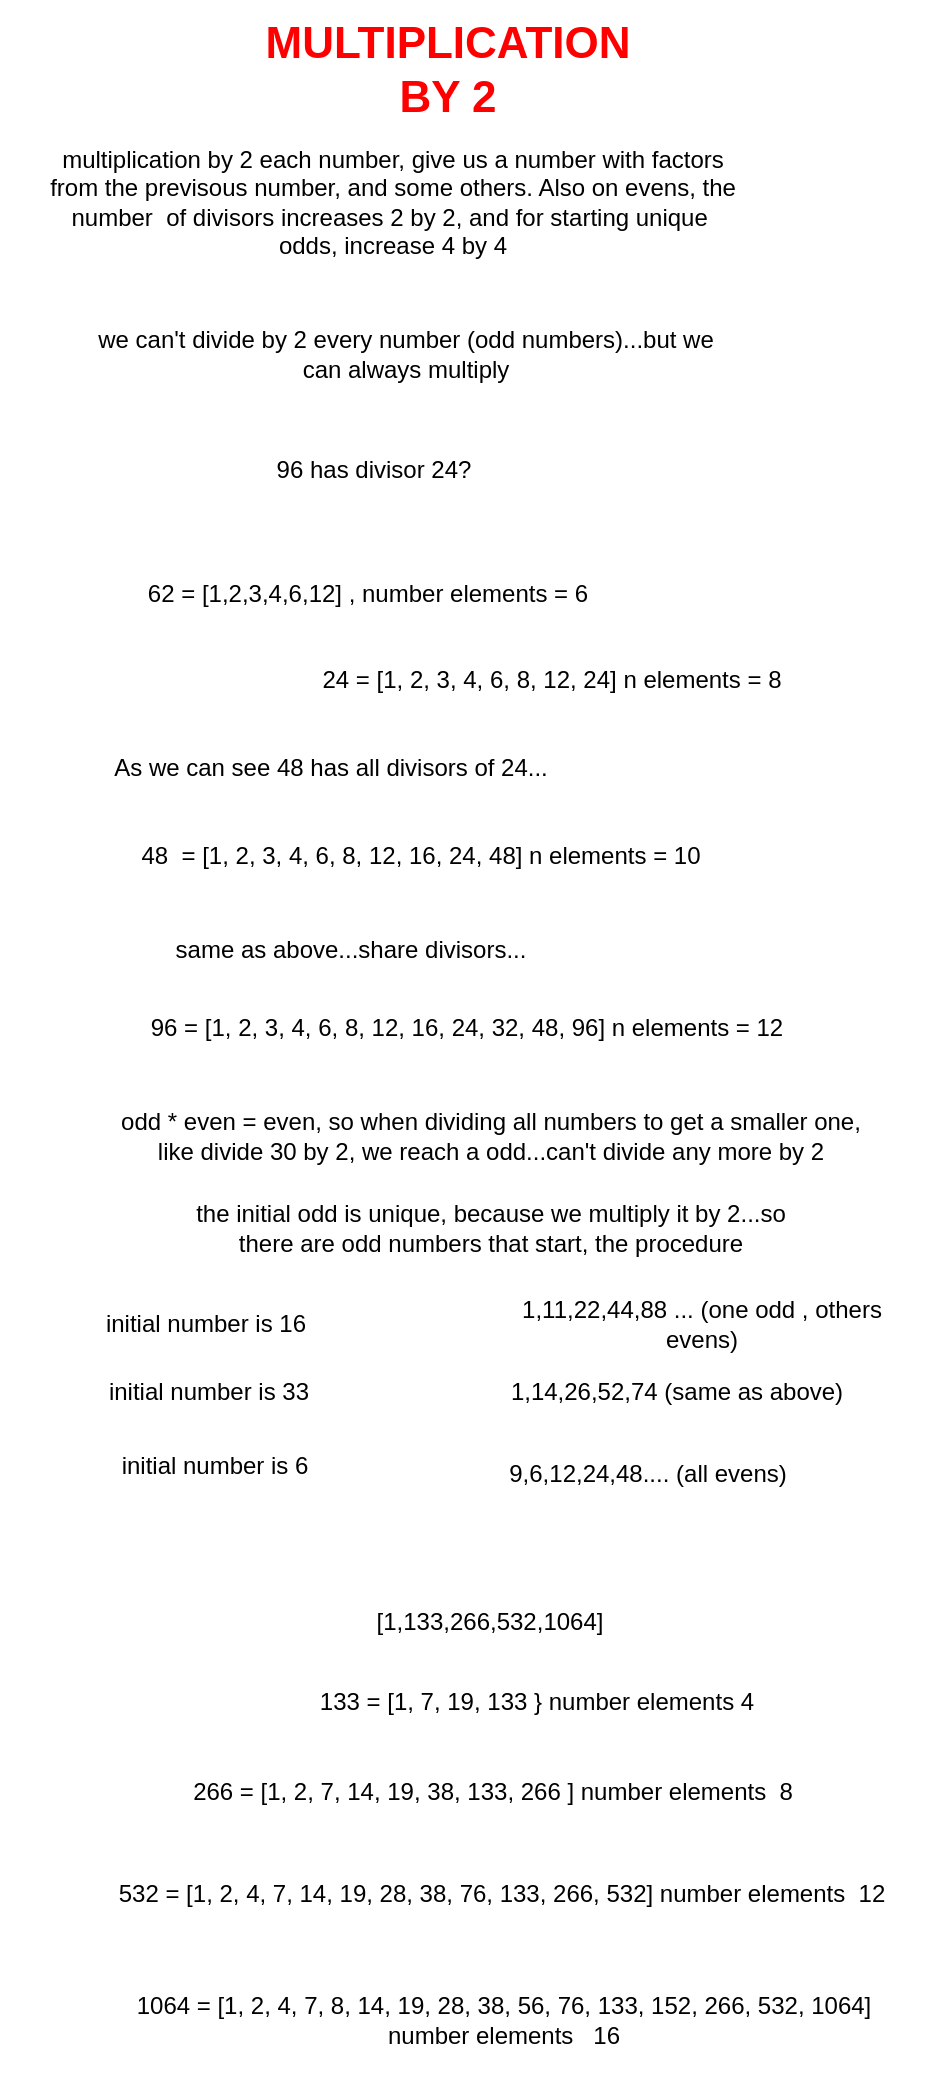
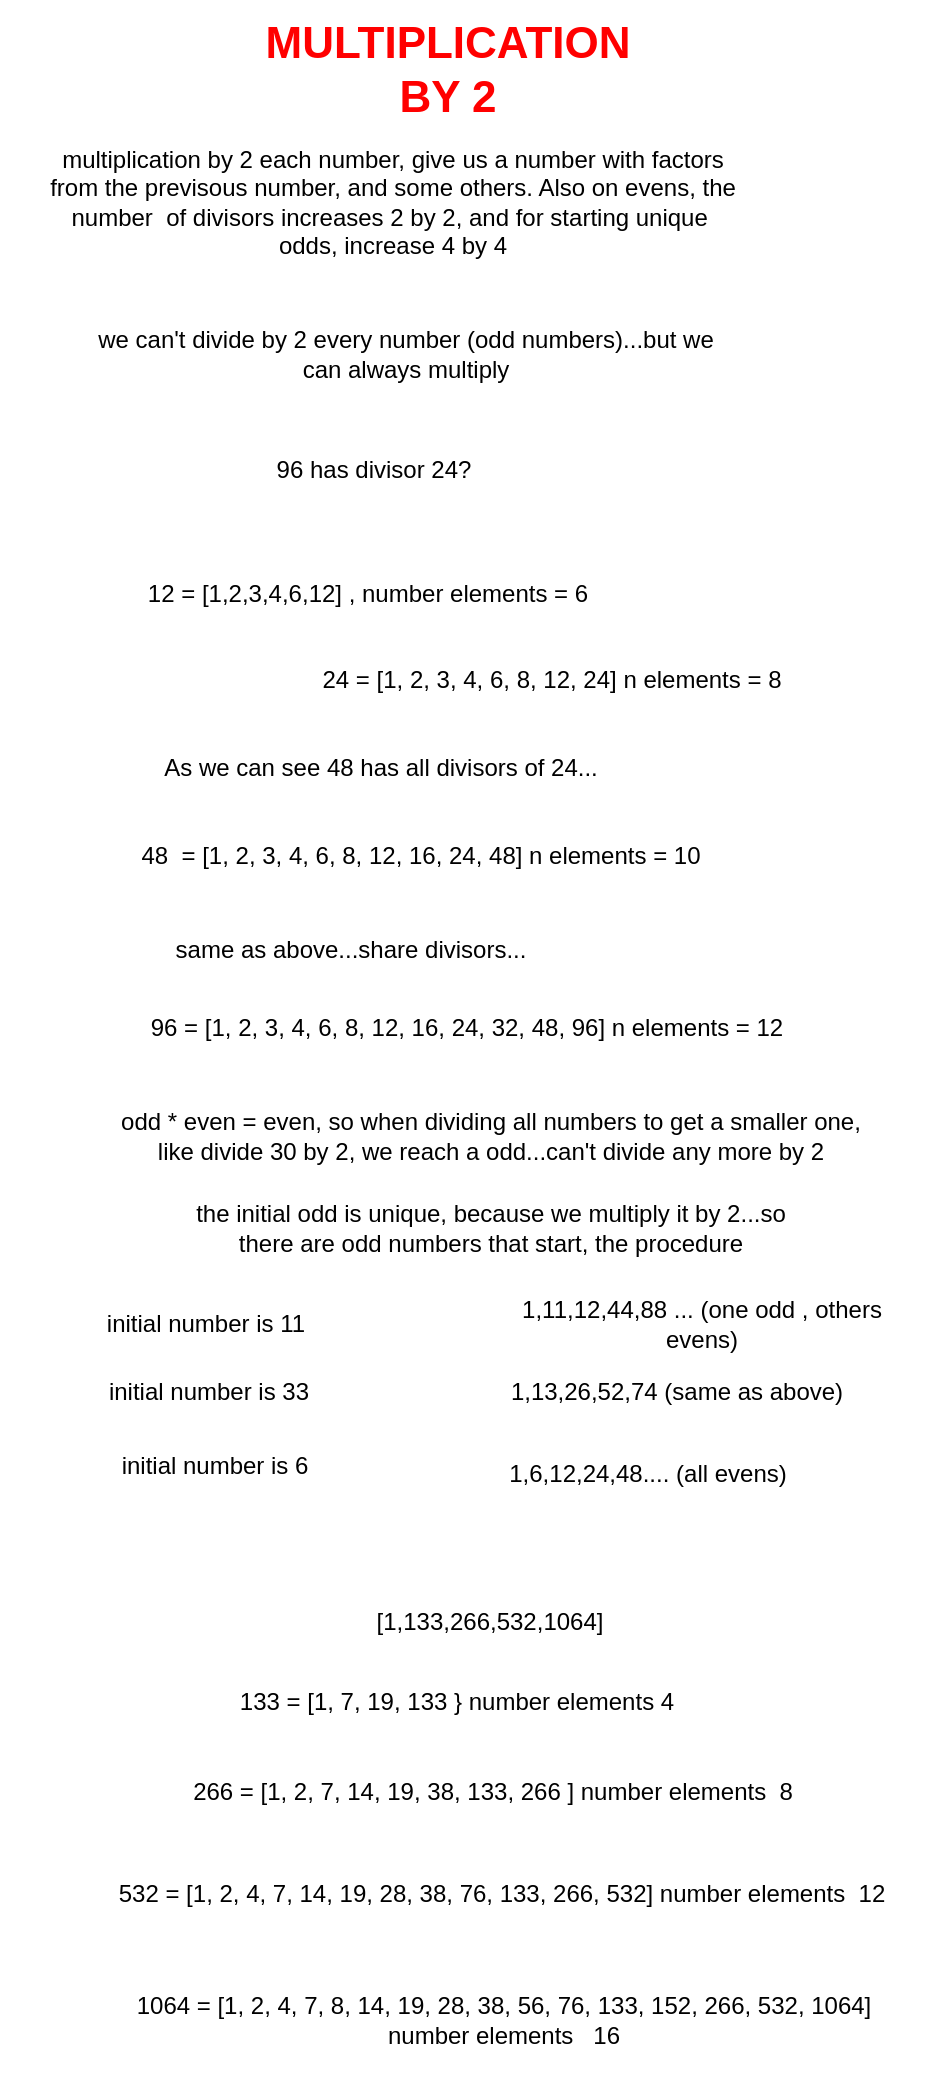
(369, 595) -> (369, 595)
(332, 769) -> (382, 769)
(207, 1325) -> (207, 1325)
(703, 1325) -> (703, 1325)
(678, 1393) -> (678, 1393)
(649, 1475) -> (649, 1475)
(537, 1703) -> (457, 1703)
